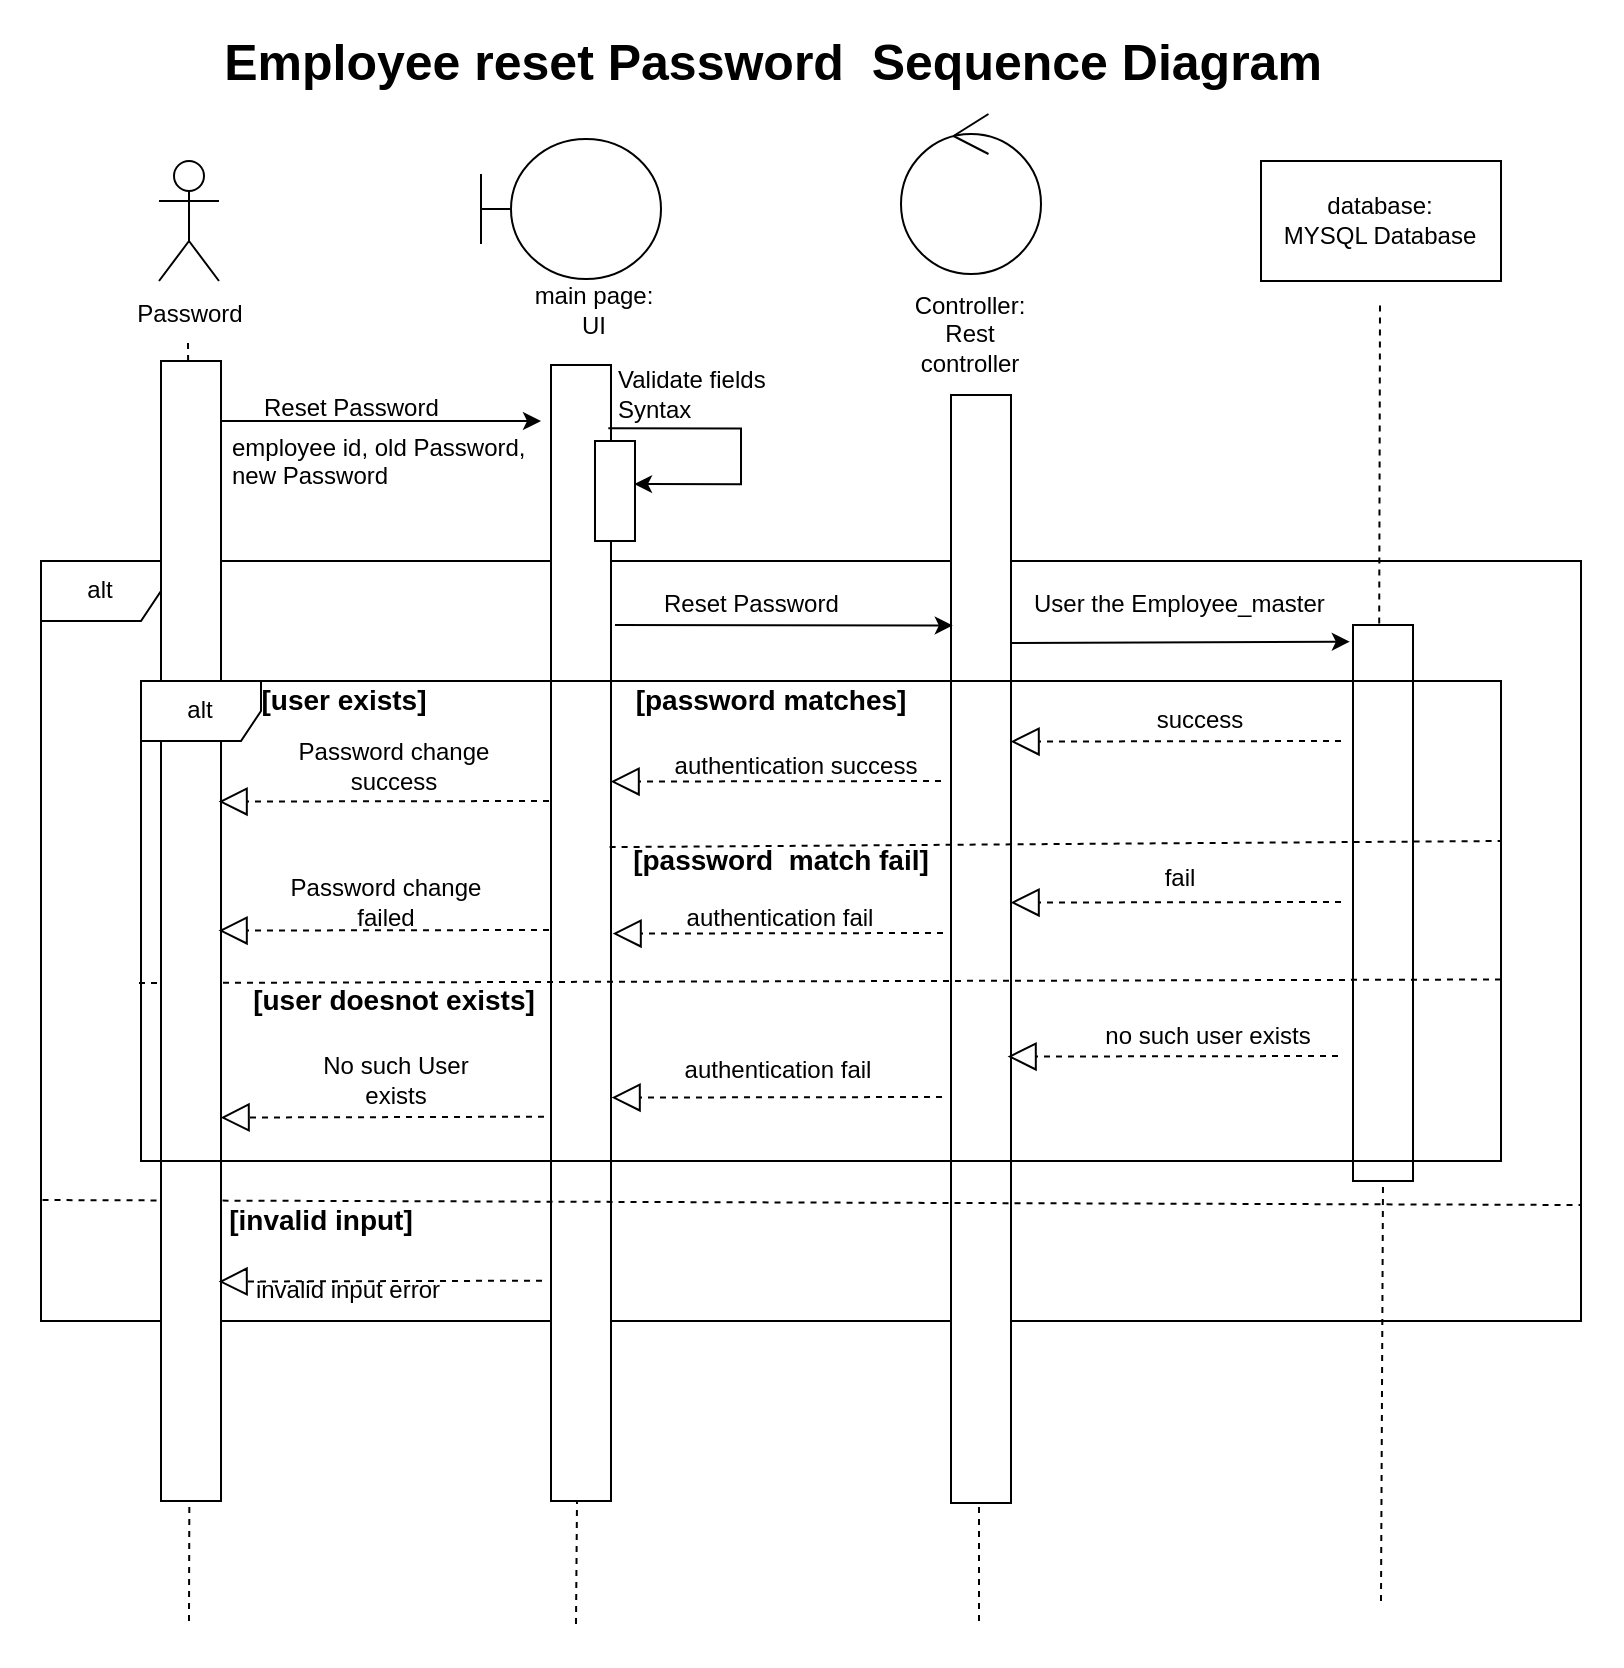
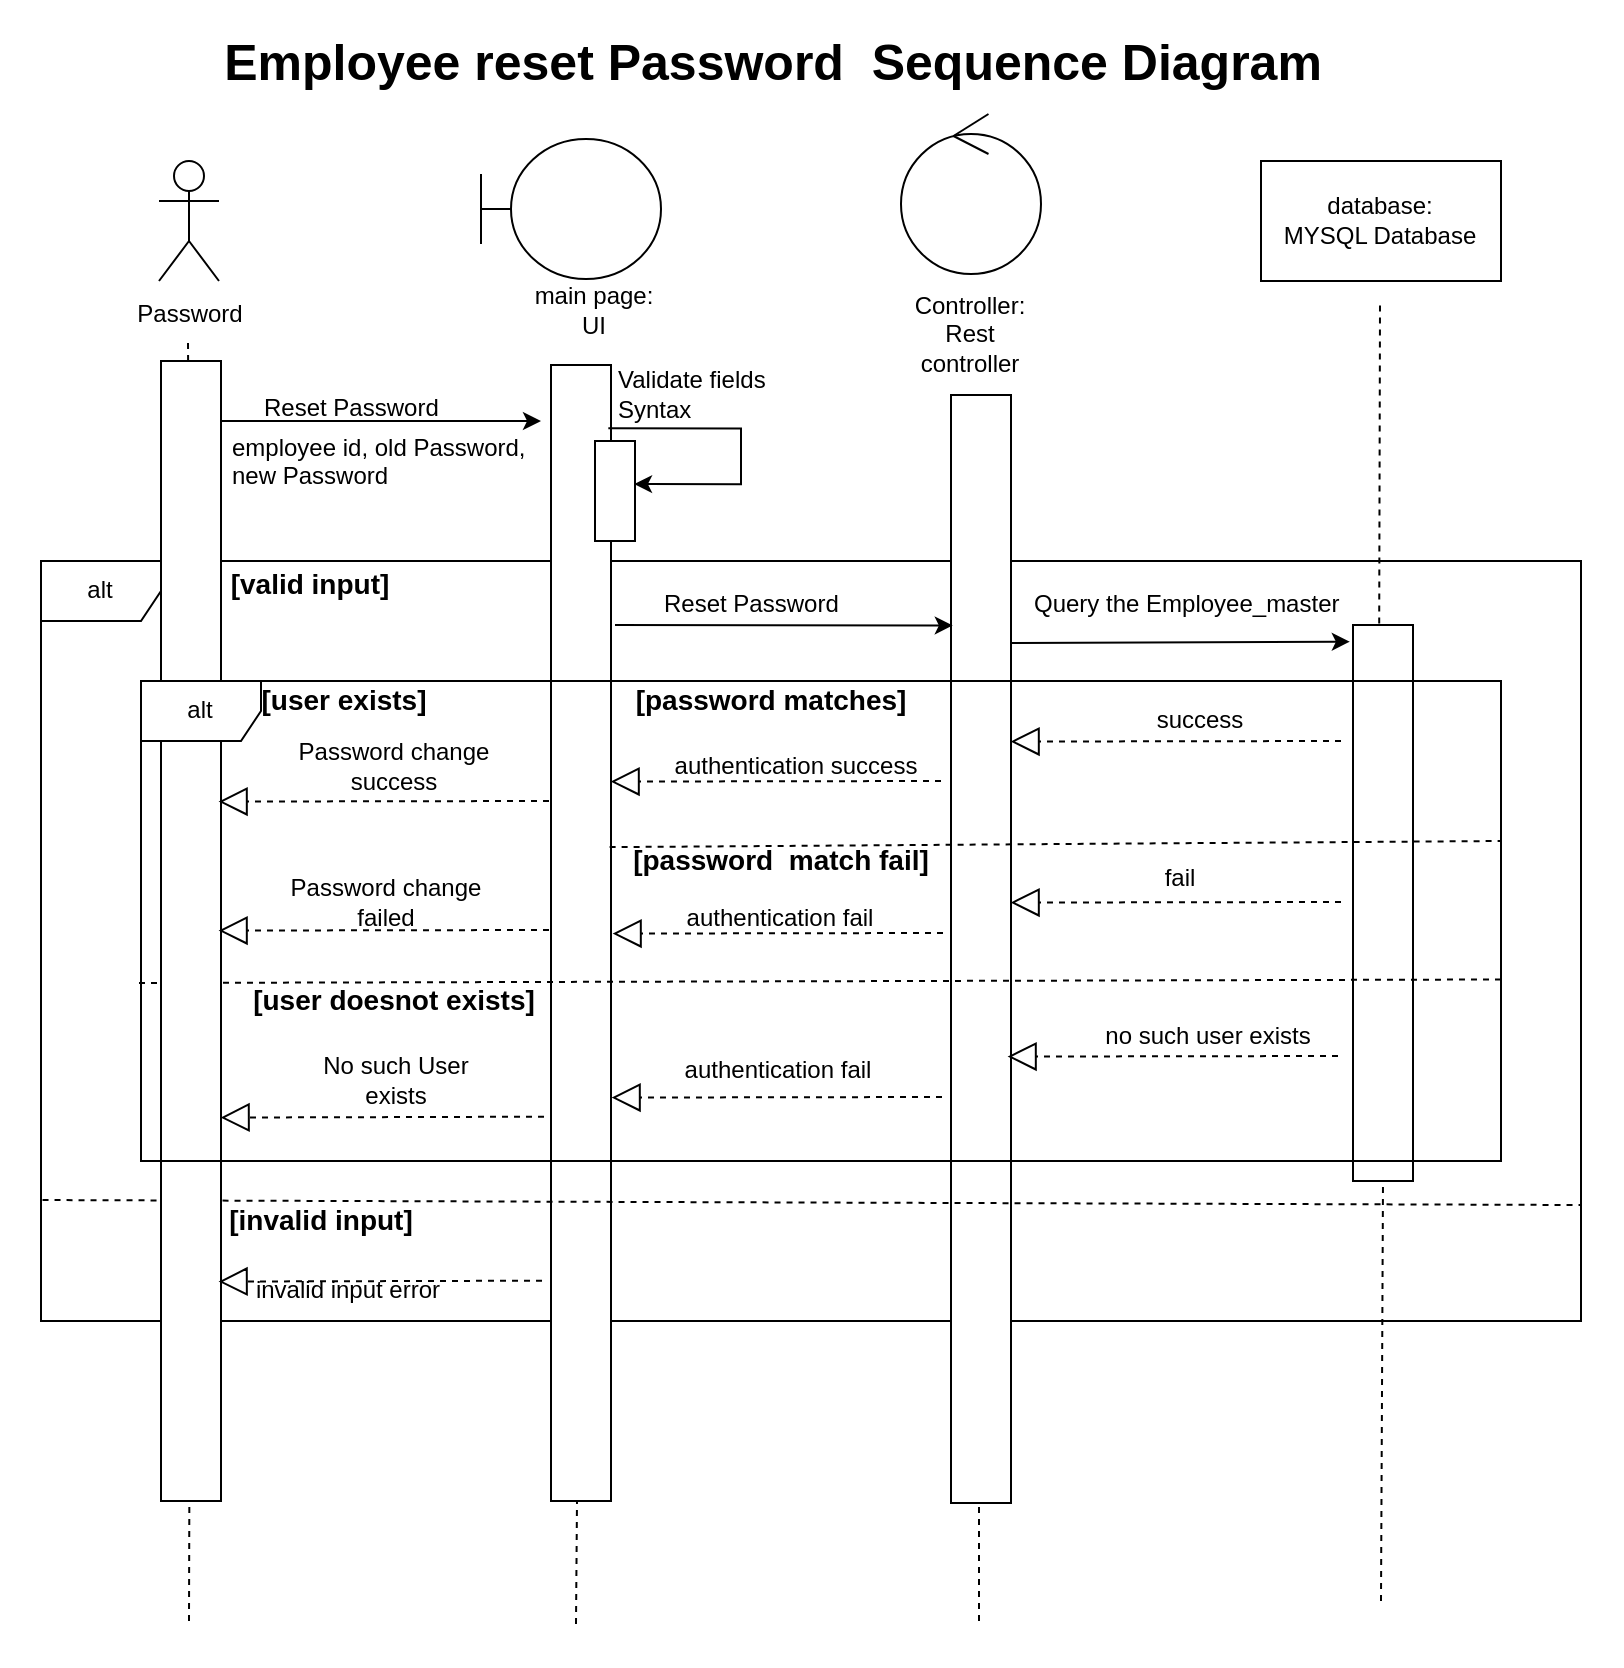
none -> (311, 585)
(1187, 605) -> (1194, 605)
